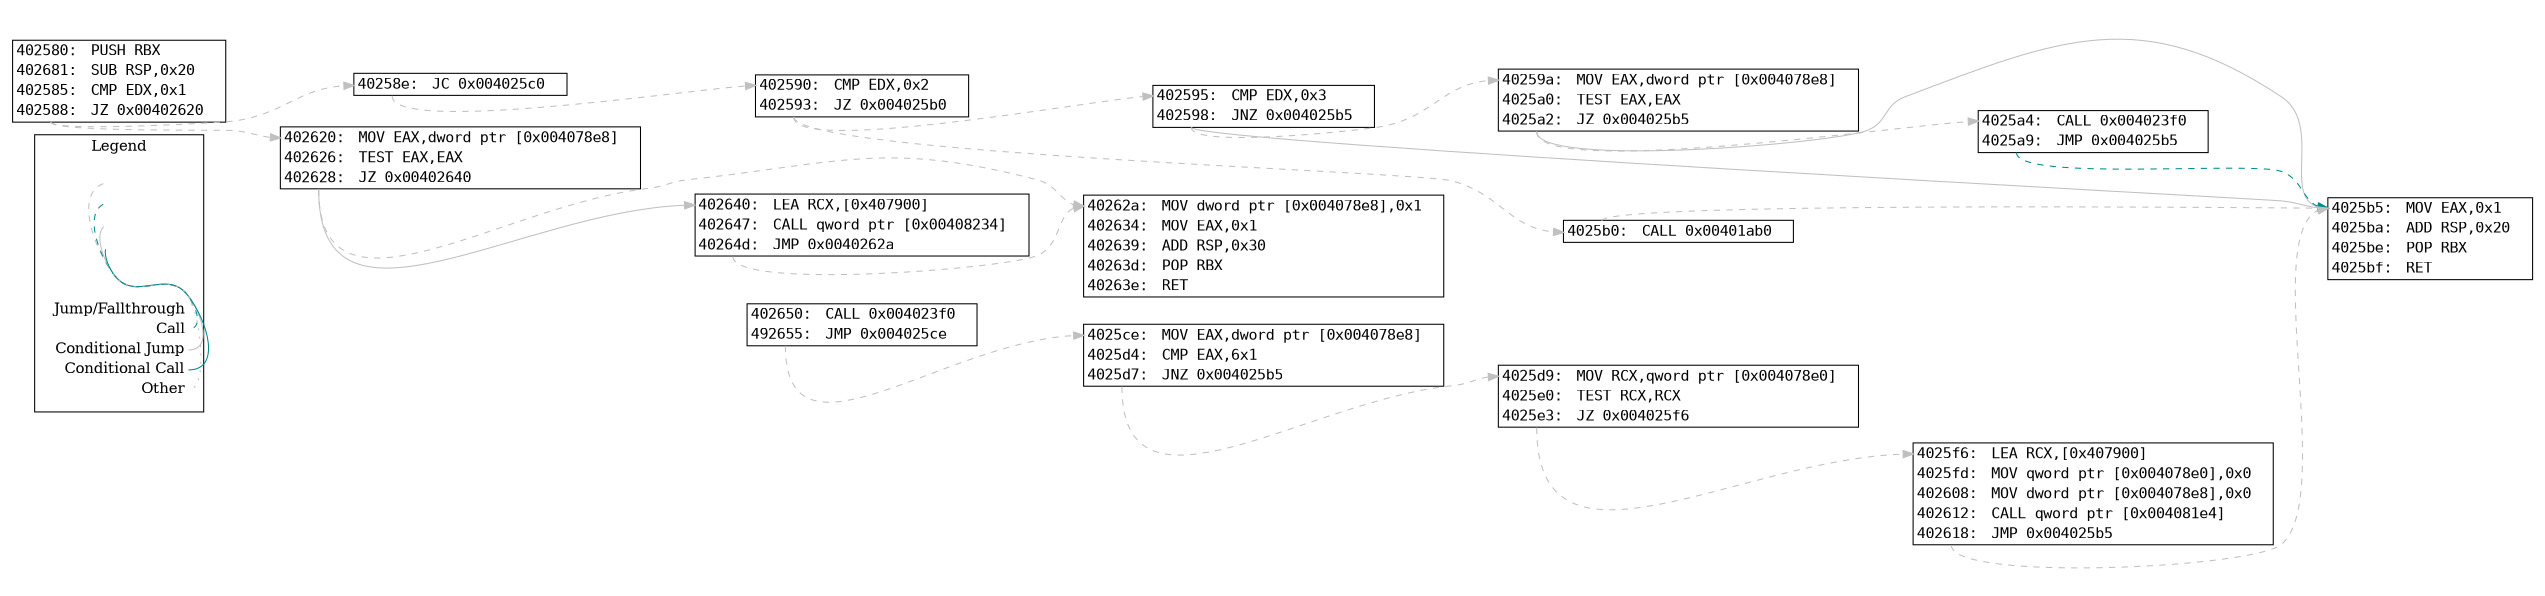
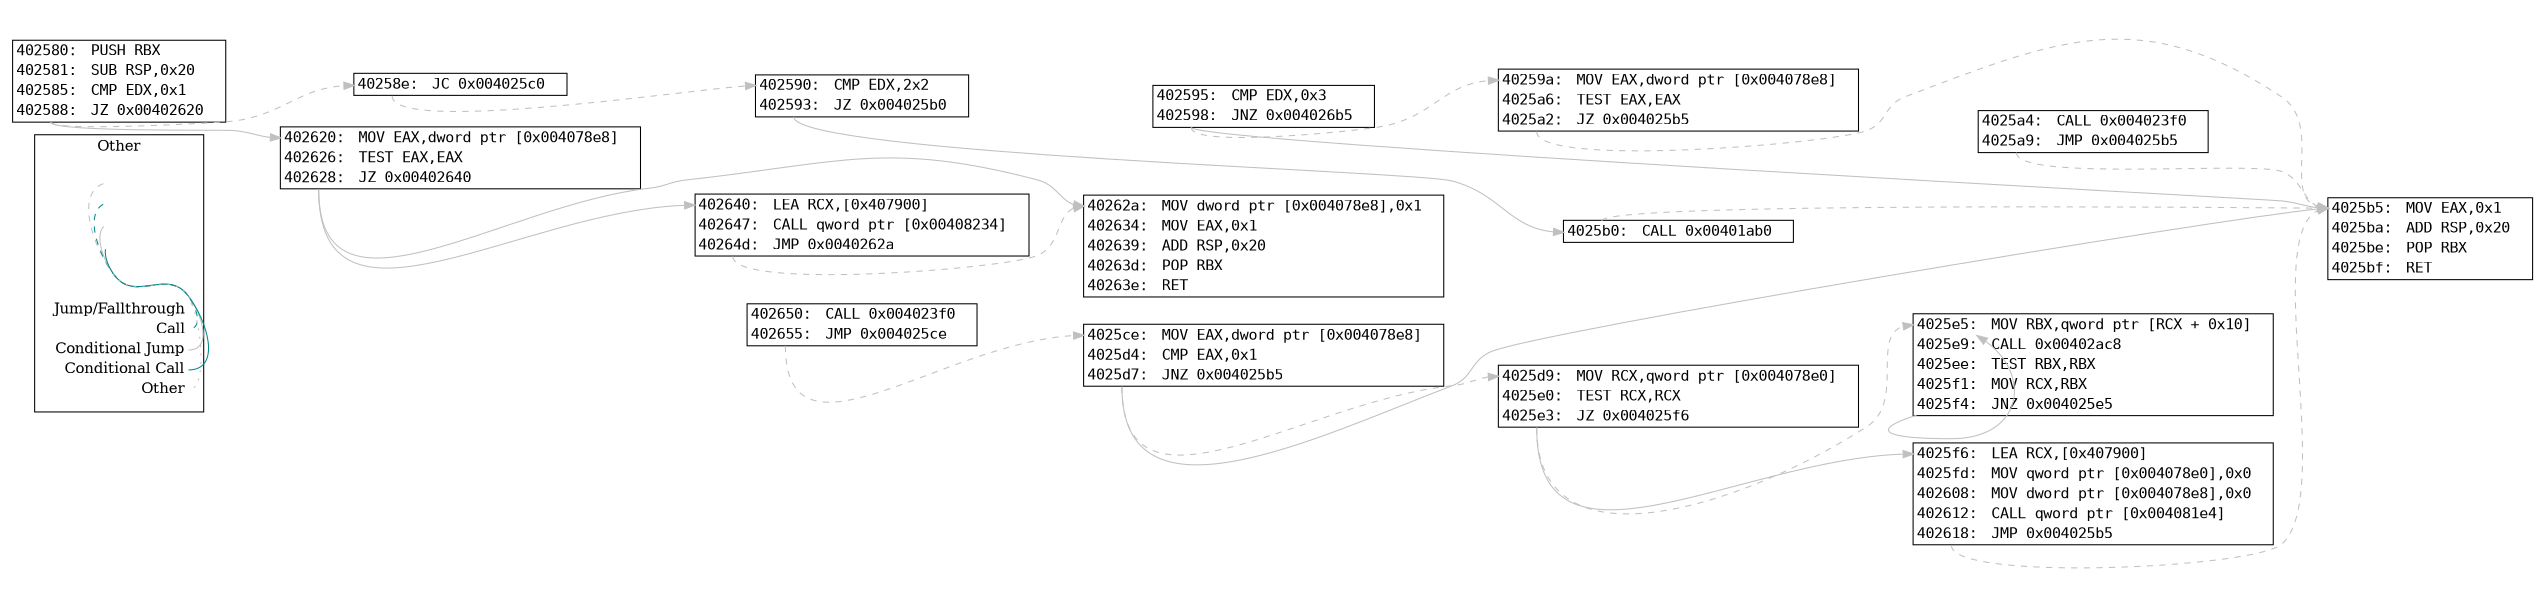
(51, 71) -> (51, 71)
(1967, 74) -> (1967, 74)
(881, 85) -> (881, 85)
(1537, 100) -> (1537, 100)
(1292, 116) -> (1292, 116)
(967, 120) -> none
(210, 130) -> (210, 130)
(1750, 144) -> none
(119, 147) -> (119, 147)
(1178, 163) -> (1178, 163)
(2173, 169) -> (2173, 169)
(675, 182) -> (675, 182)
(1214, 246) -> (1214, 246)
none -> (1684, 312)
(786, 334) -> (786, 334)
(1210, 355) -> (1210, 355)
none -> (2093, 365)
(1695, 496) -> (1695, 496)
